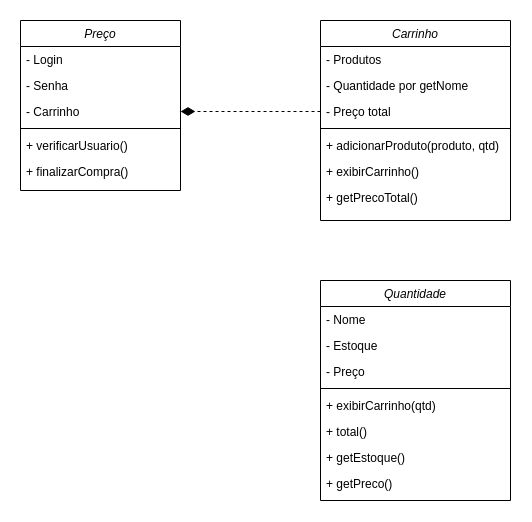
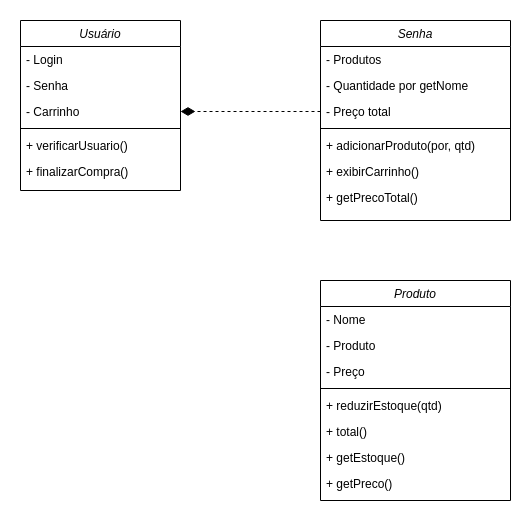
(100, 34) -> (100, 34)
(415, 34) -> (415, 34)
(426, 146) -> (412, 146)
(415, 294) -> (415, 294)
(355, 346) -> (355, 346)
(390, 406) -> (393, 406)
